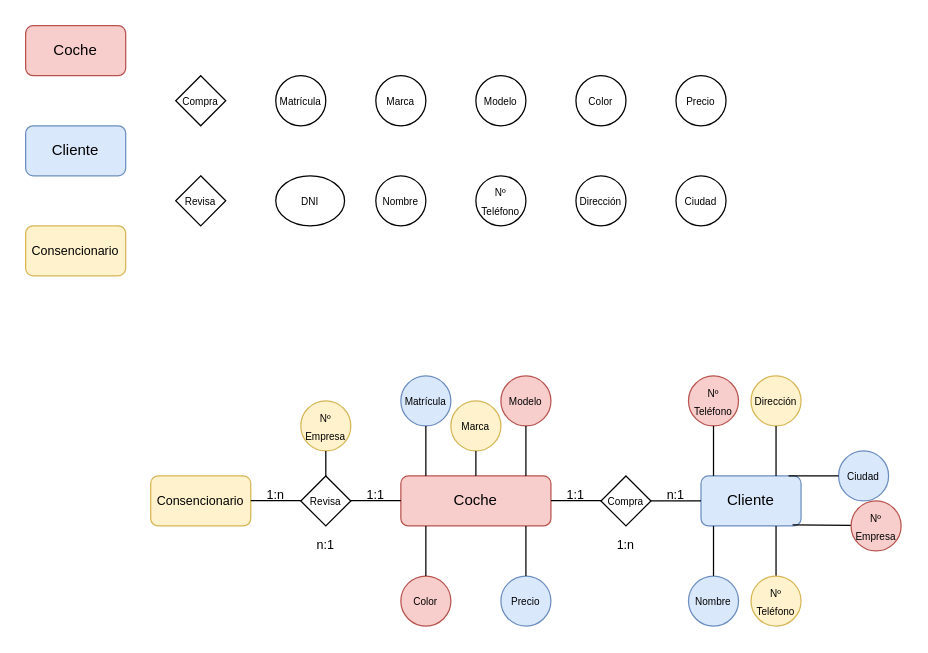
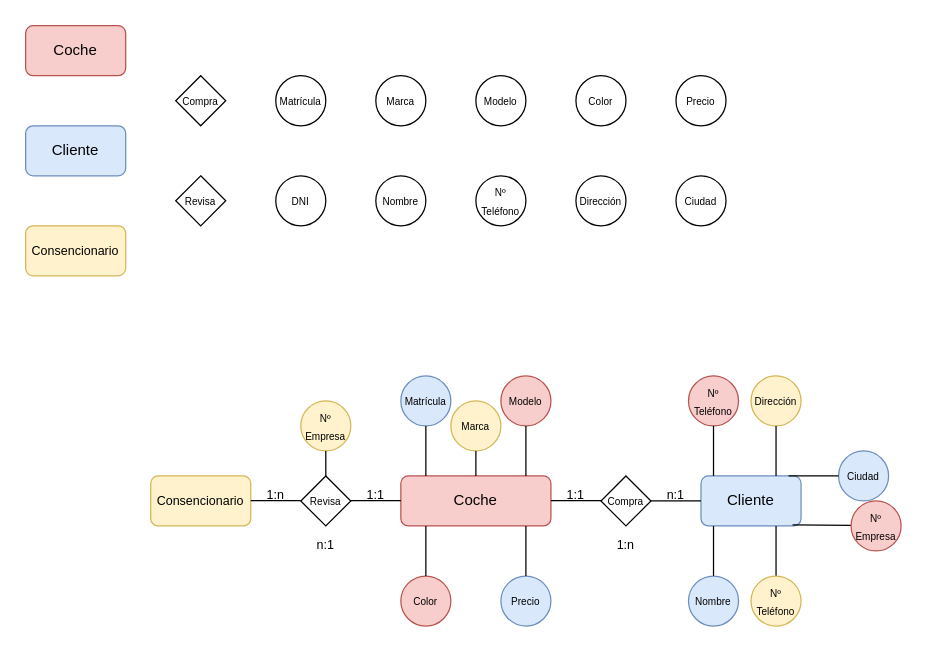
(310, 201) -> (301, 201)
